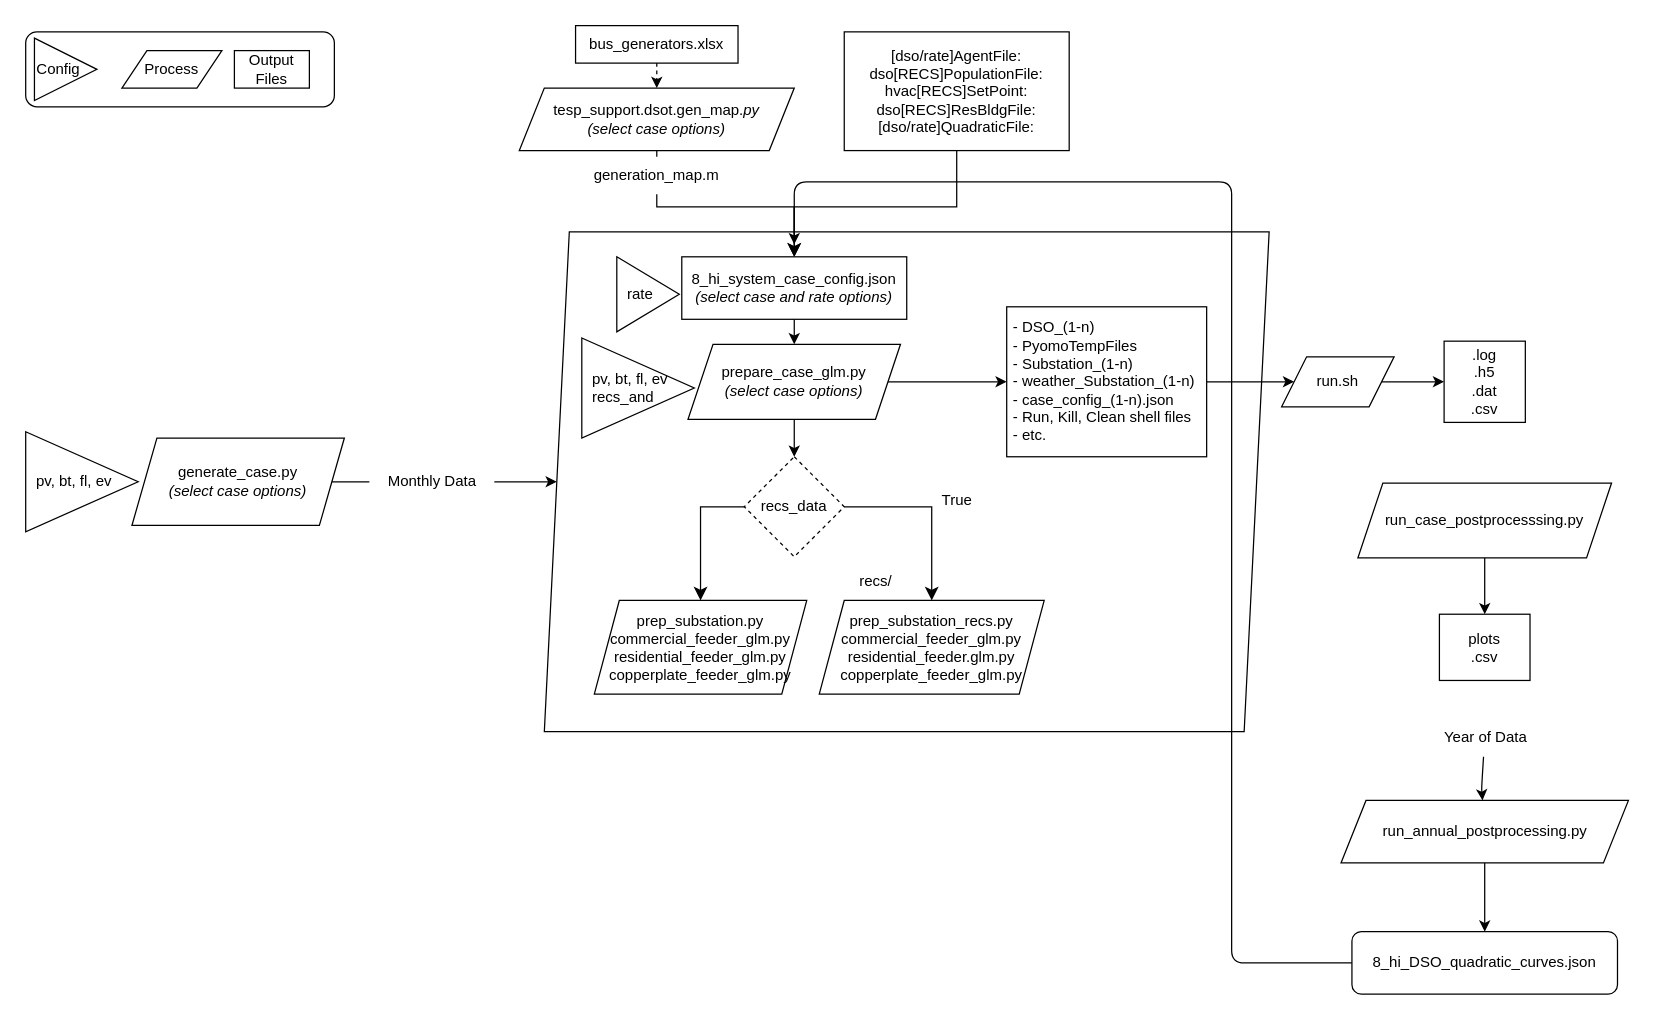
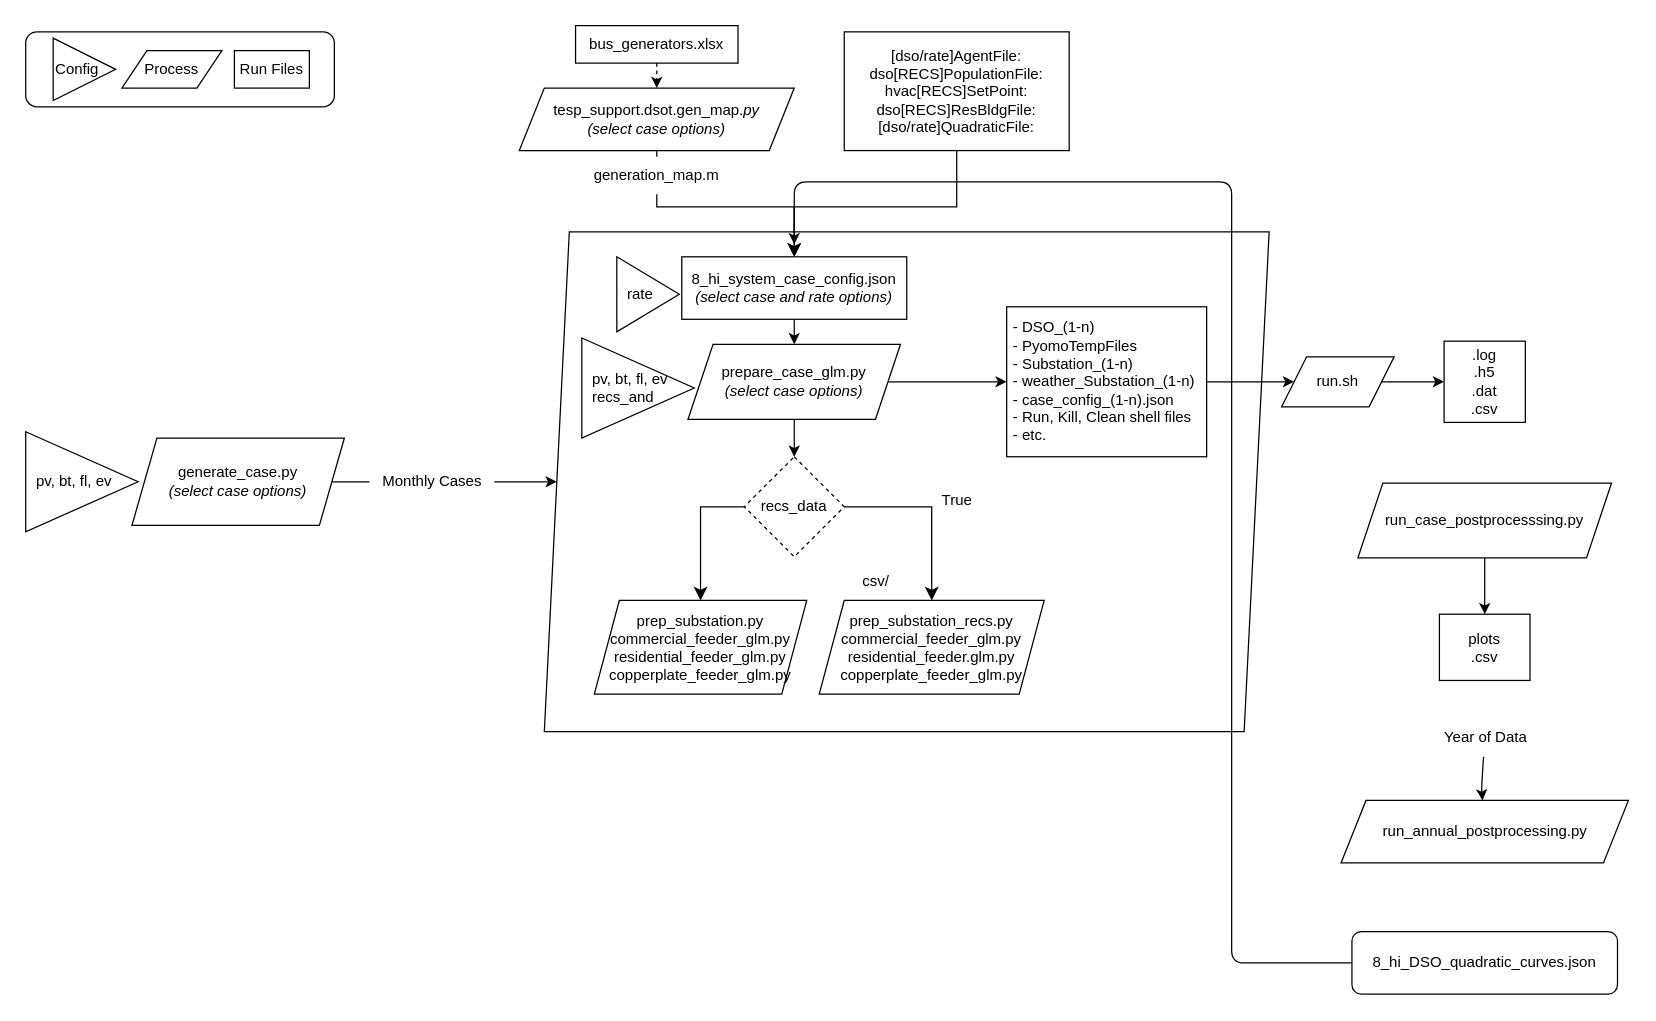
(66, 69) -> (84, 69)
(272, 69) -> (272, 69)
(433, 482) -> (433, 482)
(876, 582) -> (876, 582)
(1485, 894) -> none
